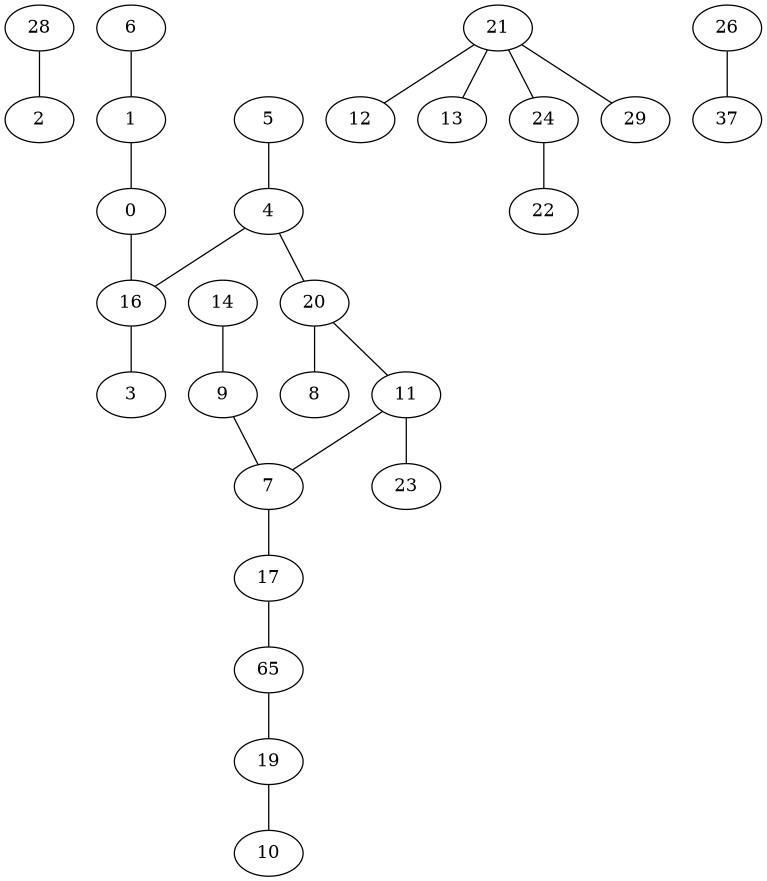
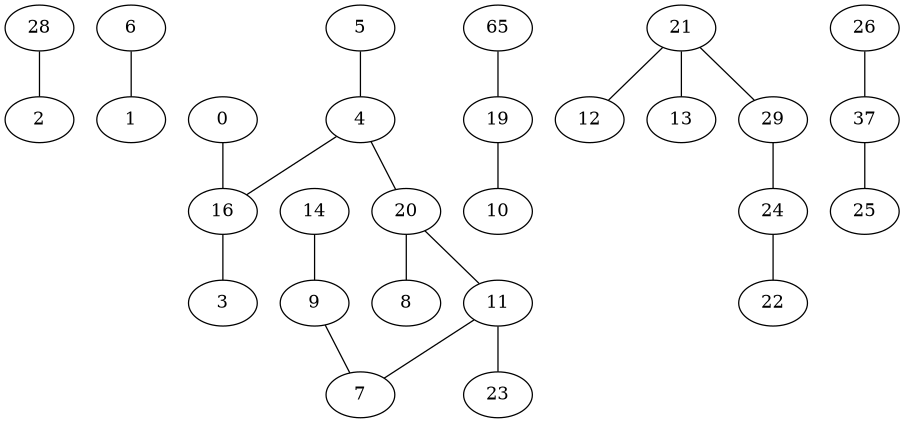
(521, 74) -> (773, 166)
(131, 166) -> none
none -> (865, 211)
(269, 578) -> none
